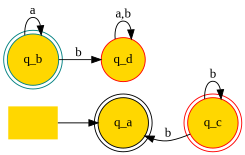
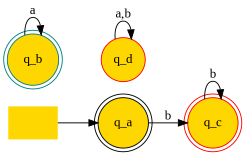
(75, 60) -> none
(172, 140) -> (163, 123)
